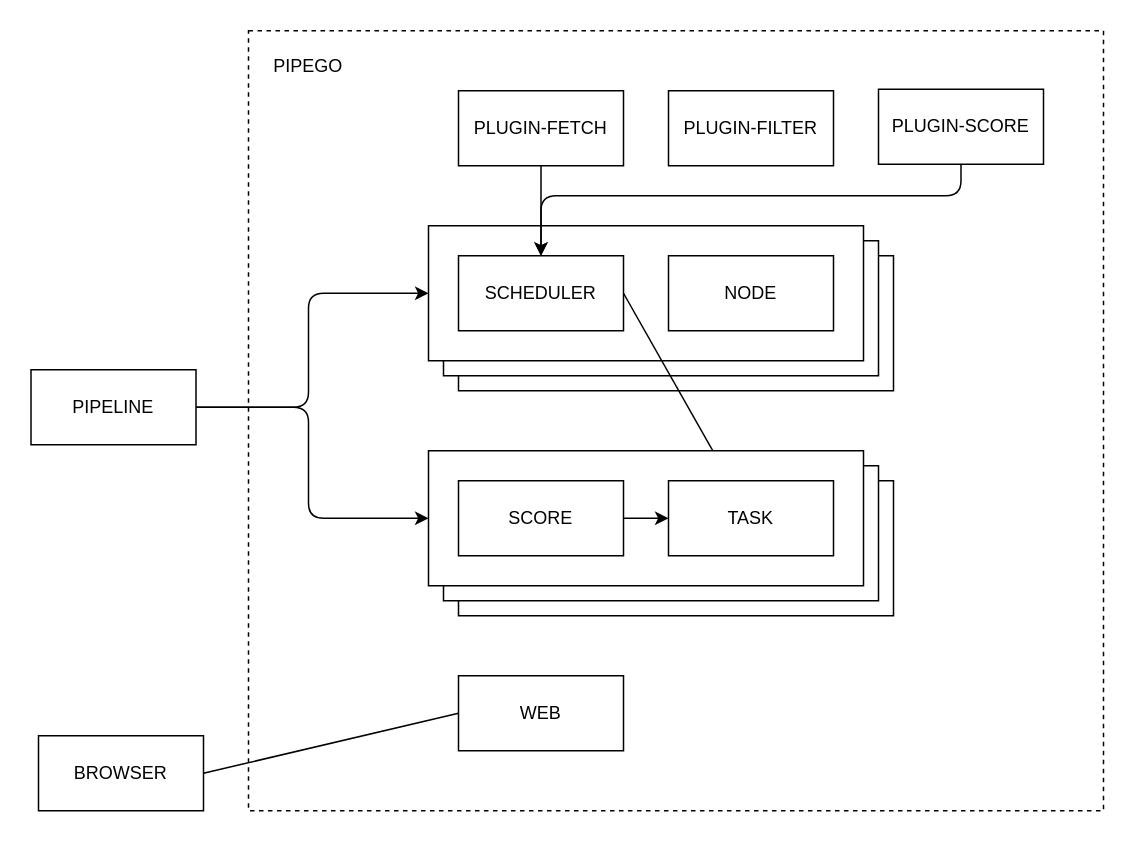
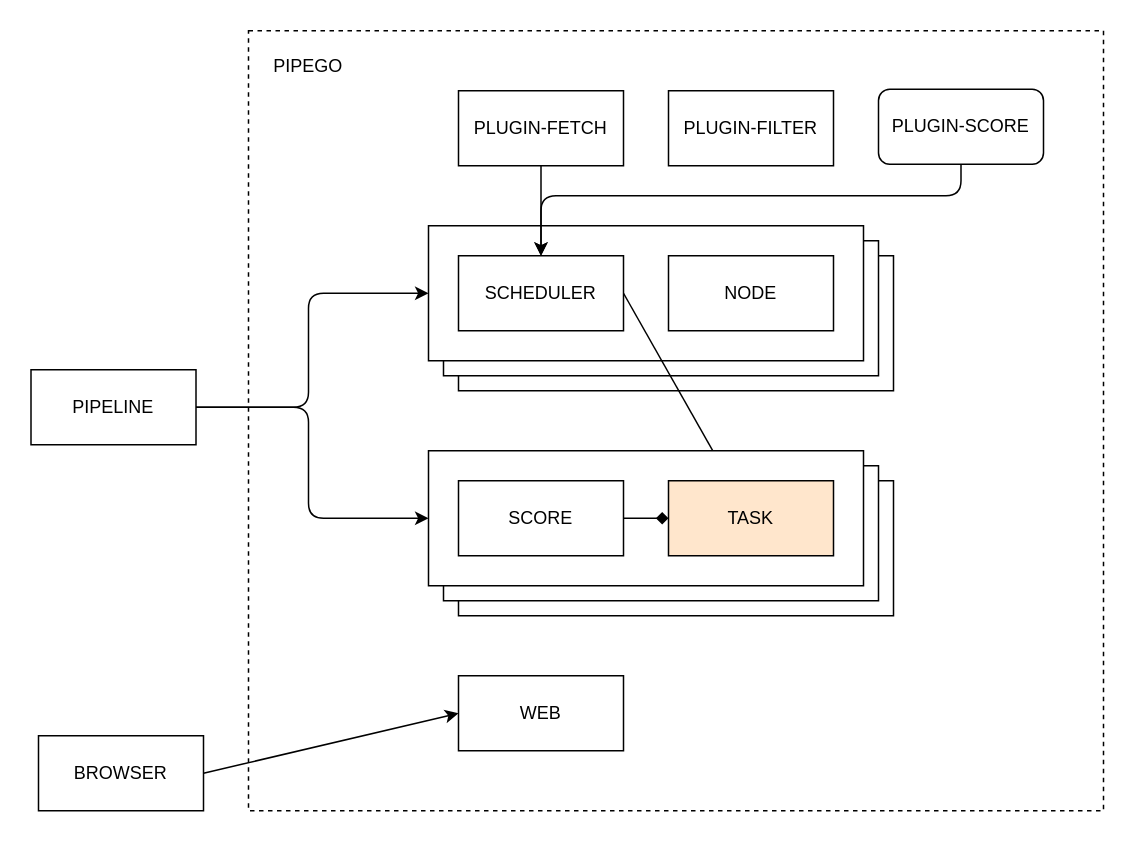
(961, 127) -> (961, 127)
(657, 518) -> (656, 518)
(751, 518) -> (751, 518)
(450, 715) -> (447, 716)
